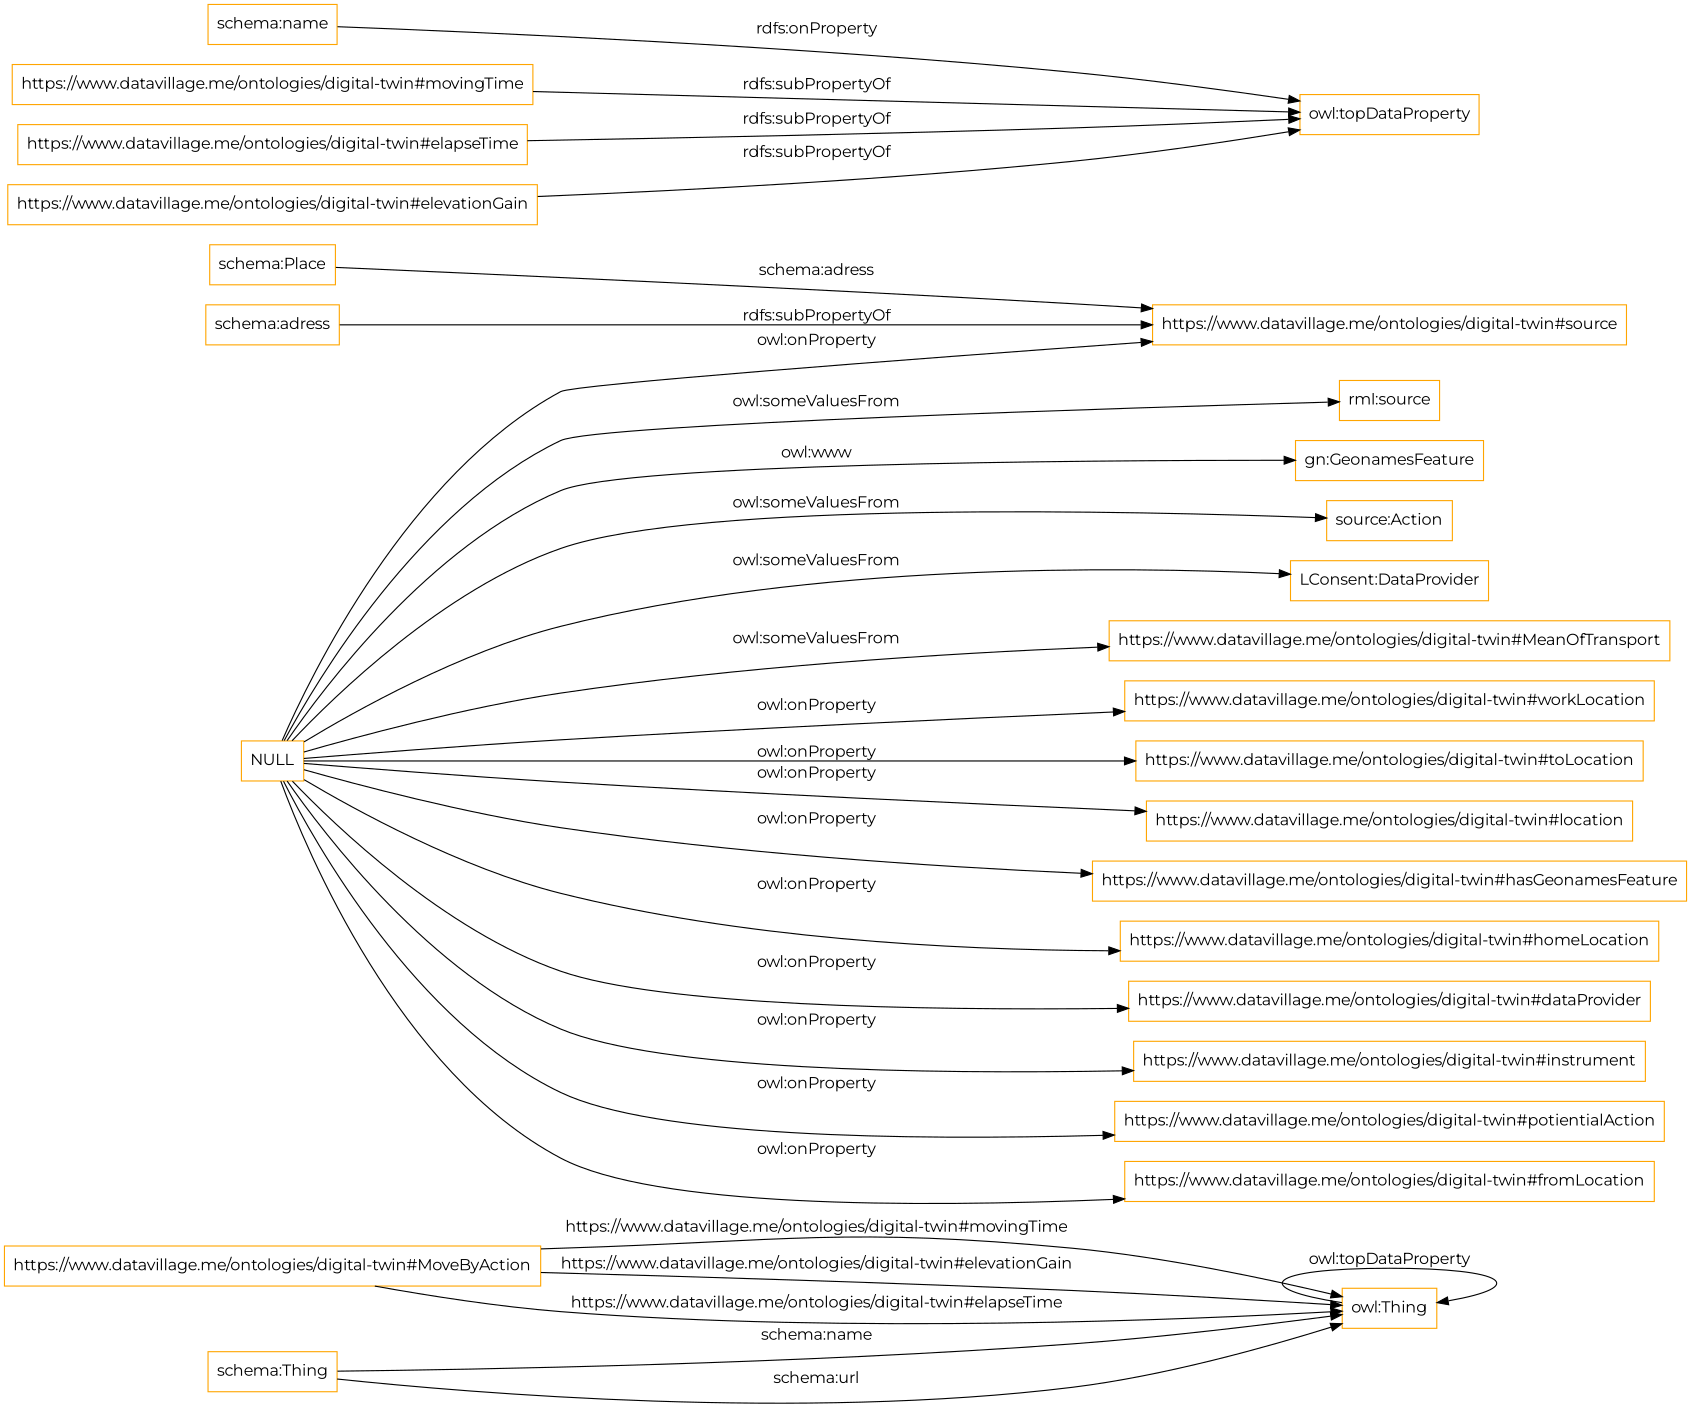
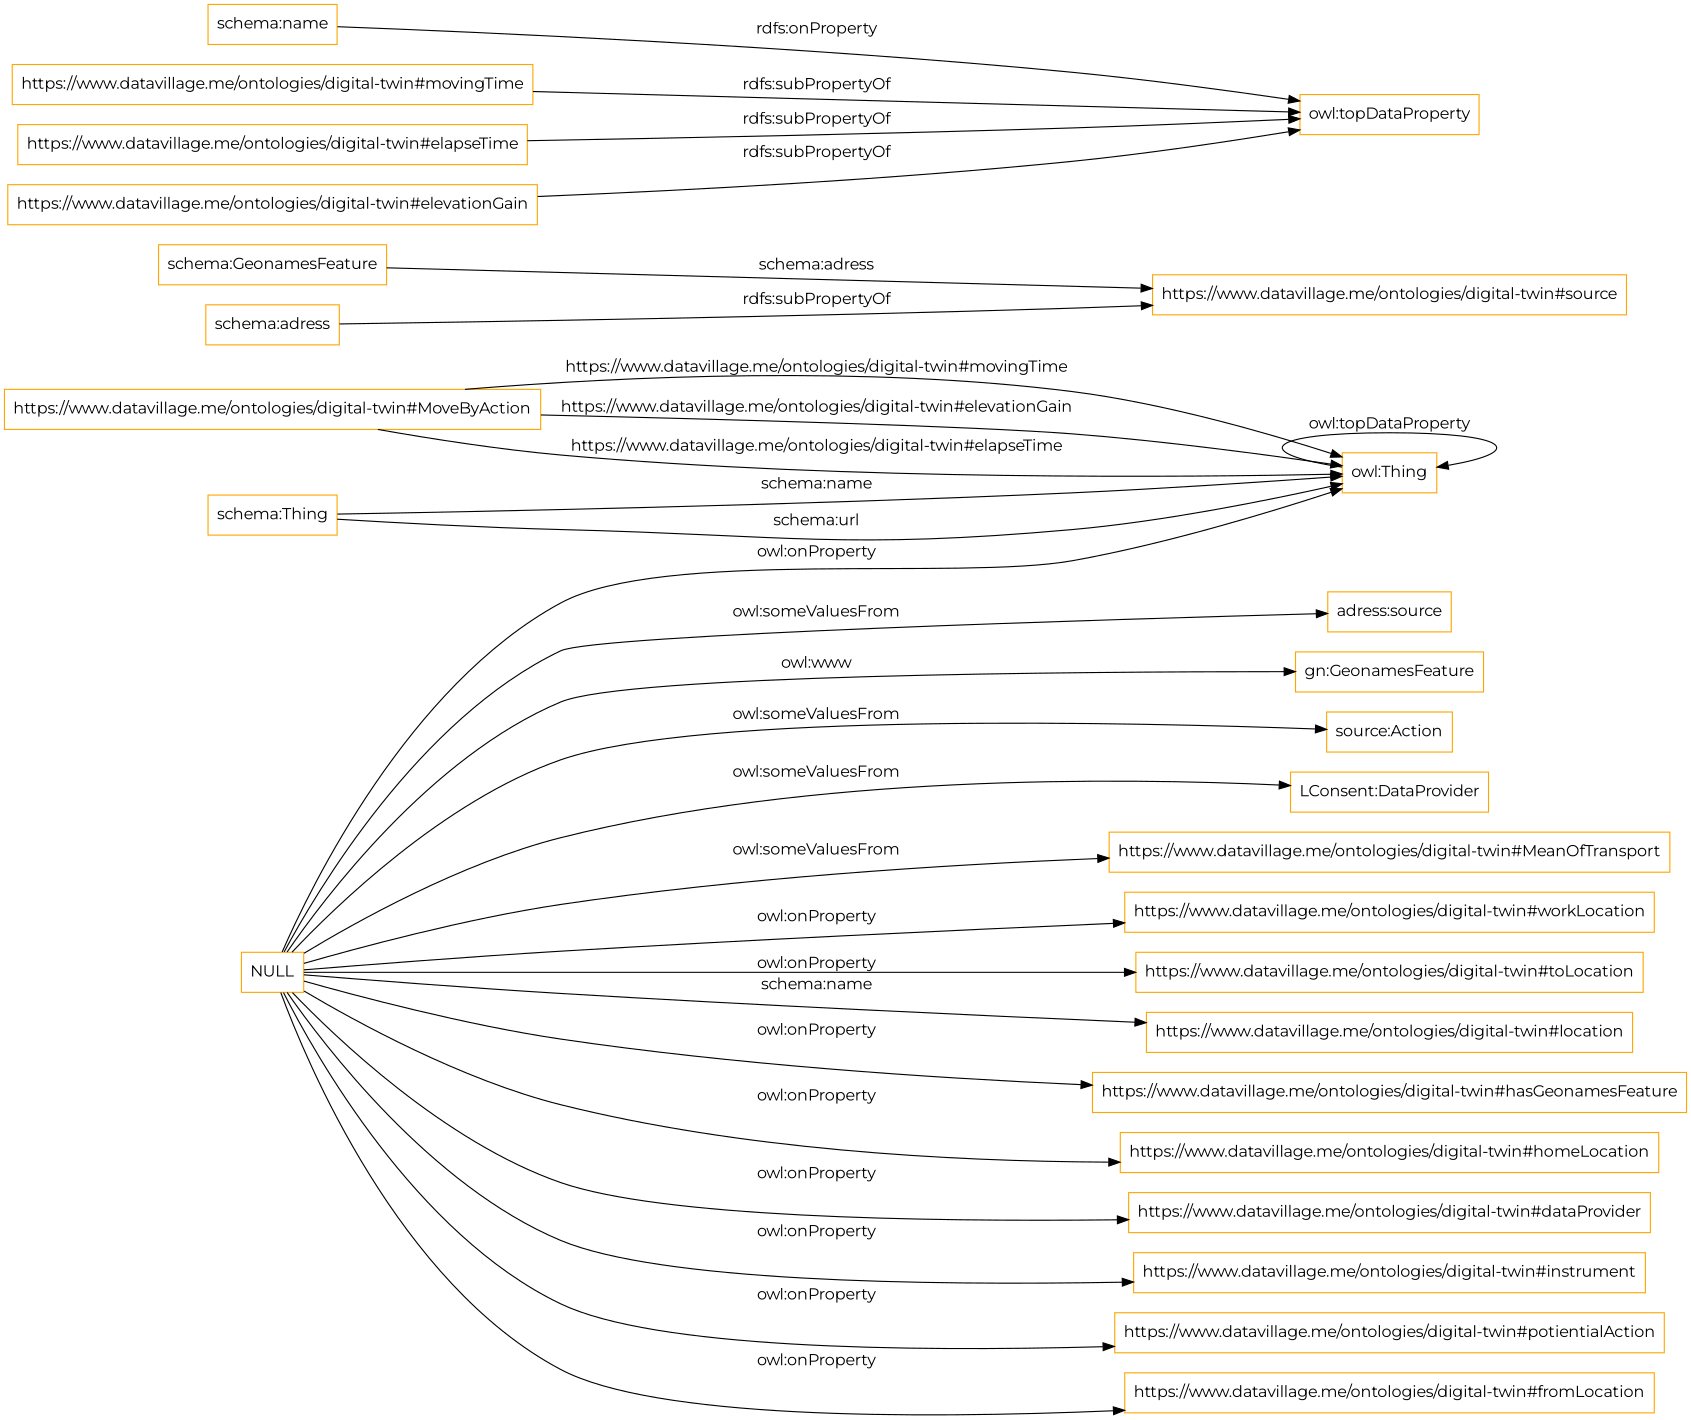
(273, 265) -> (273, 265)
(624, 383) -> (722, 572)
(1390, 401) -> (1390, 612)
(817, 774) -> (817, 985)
